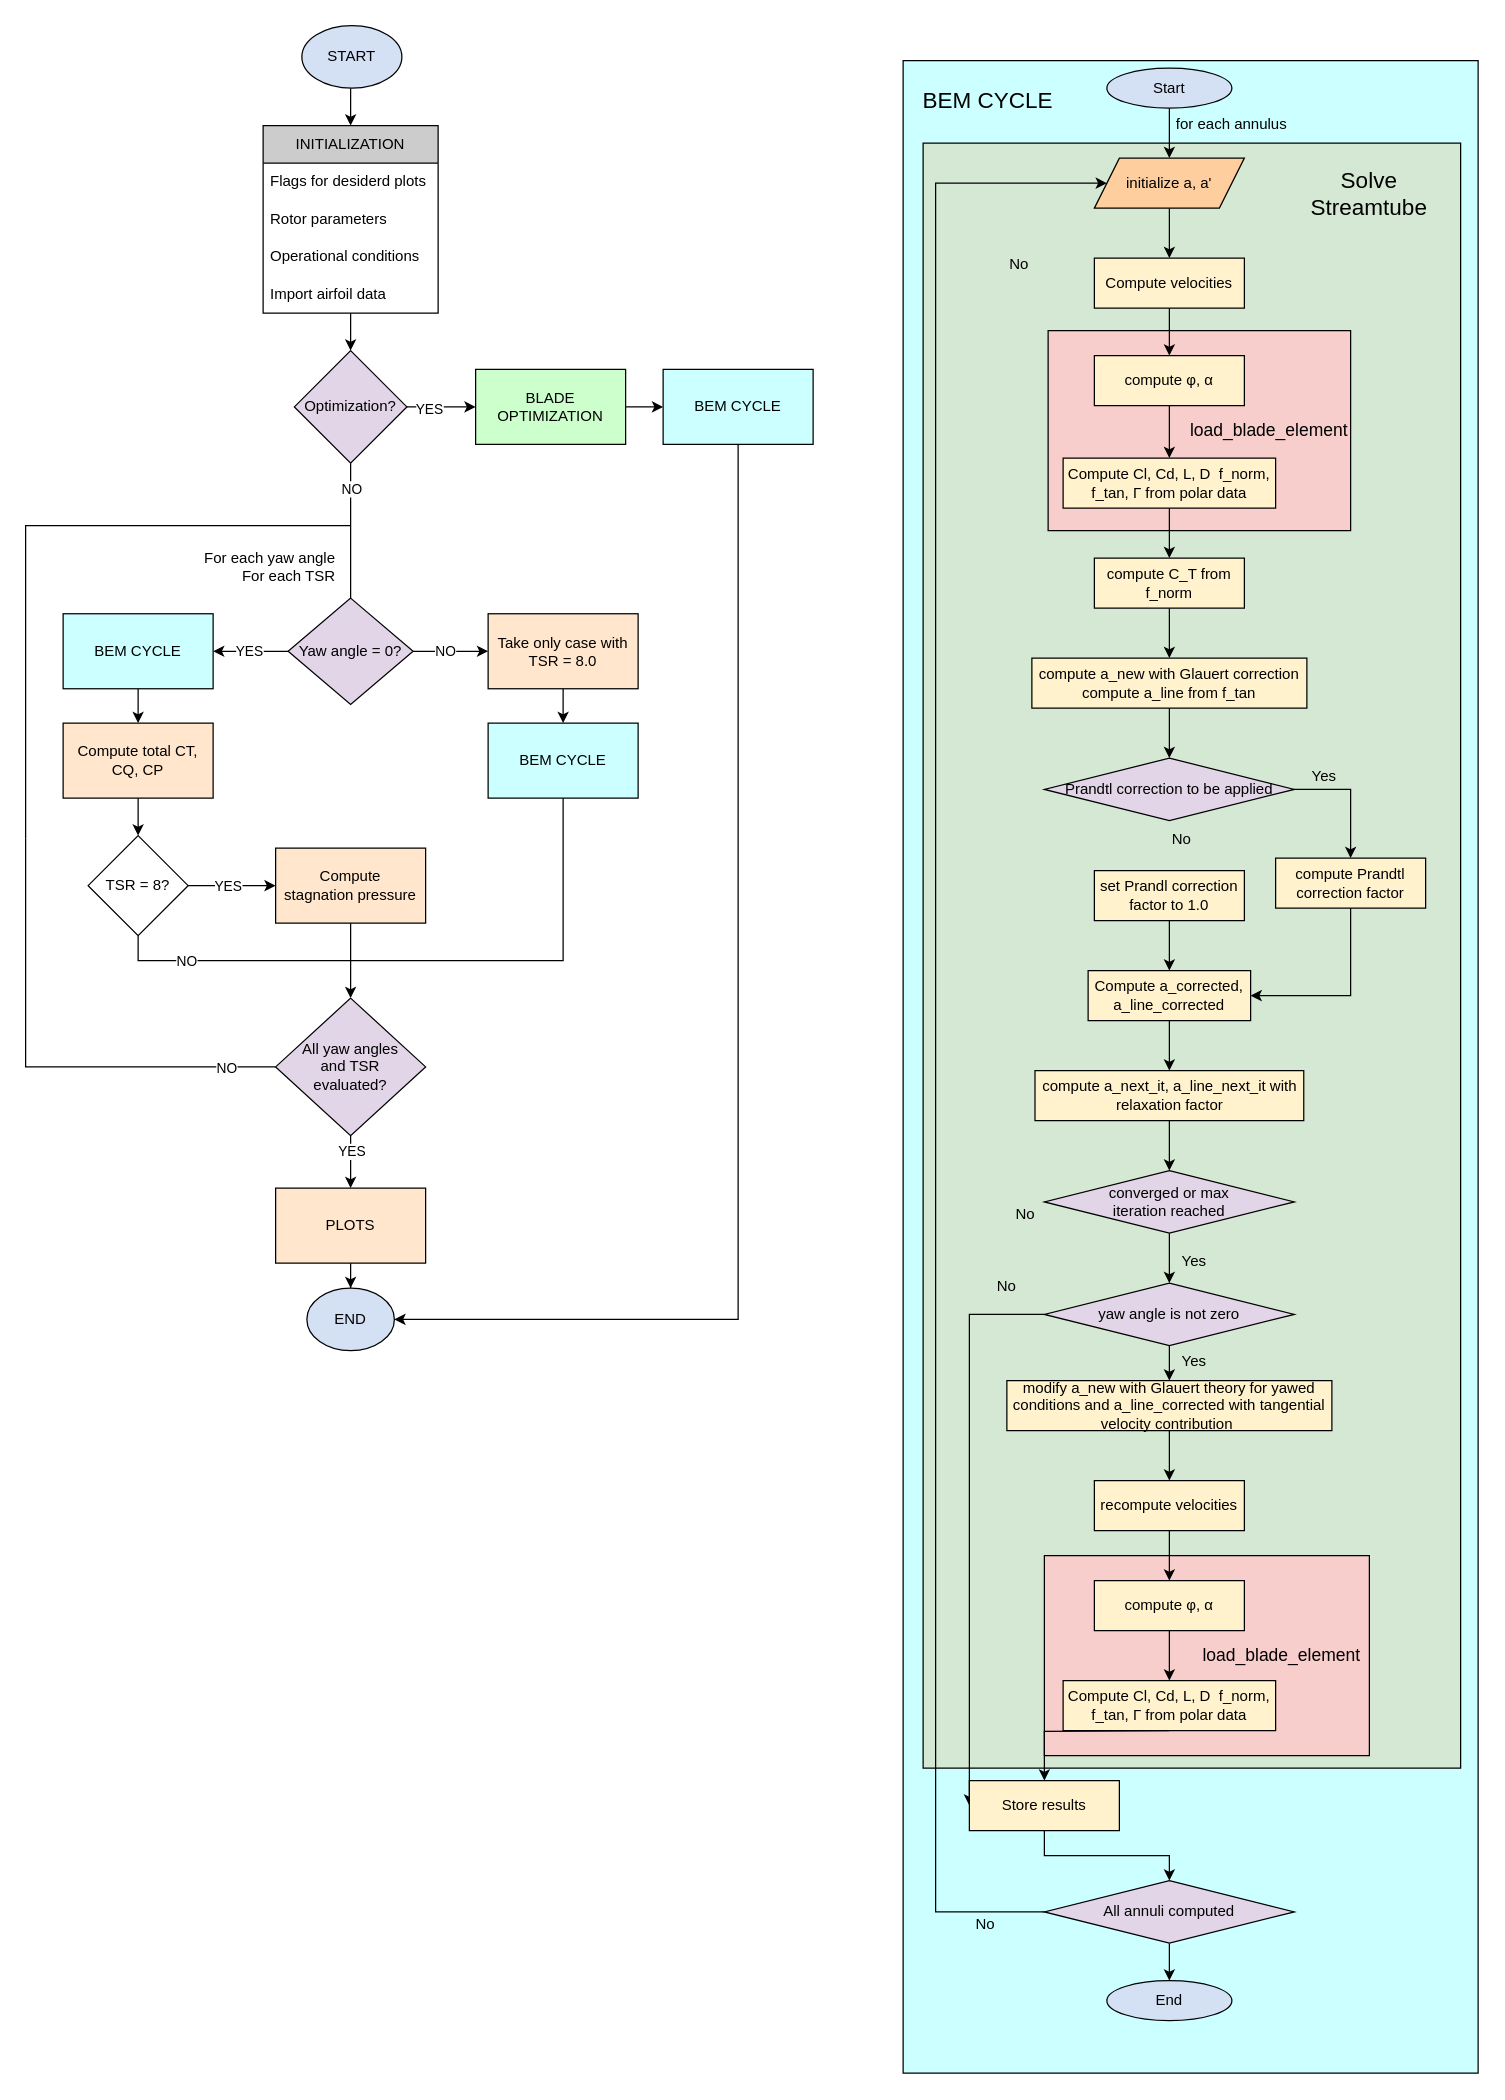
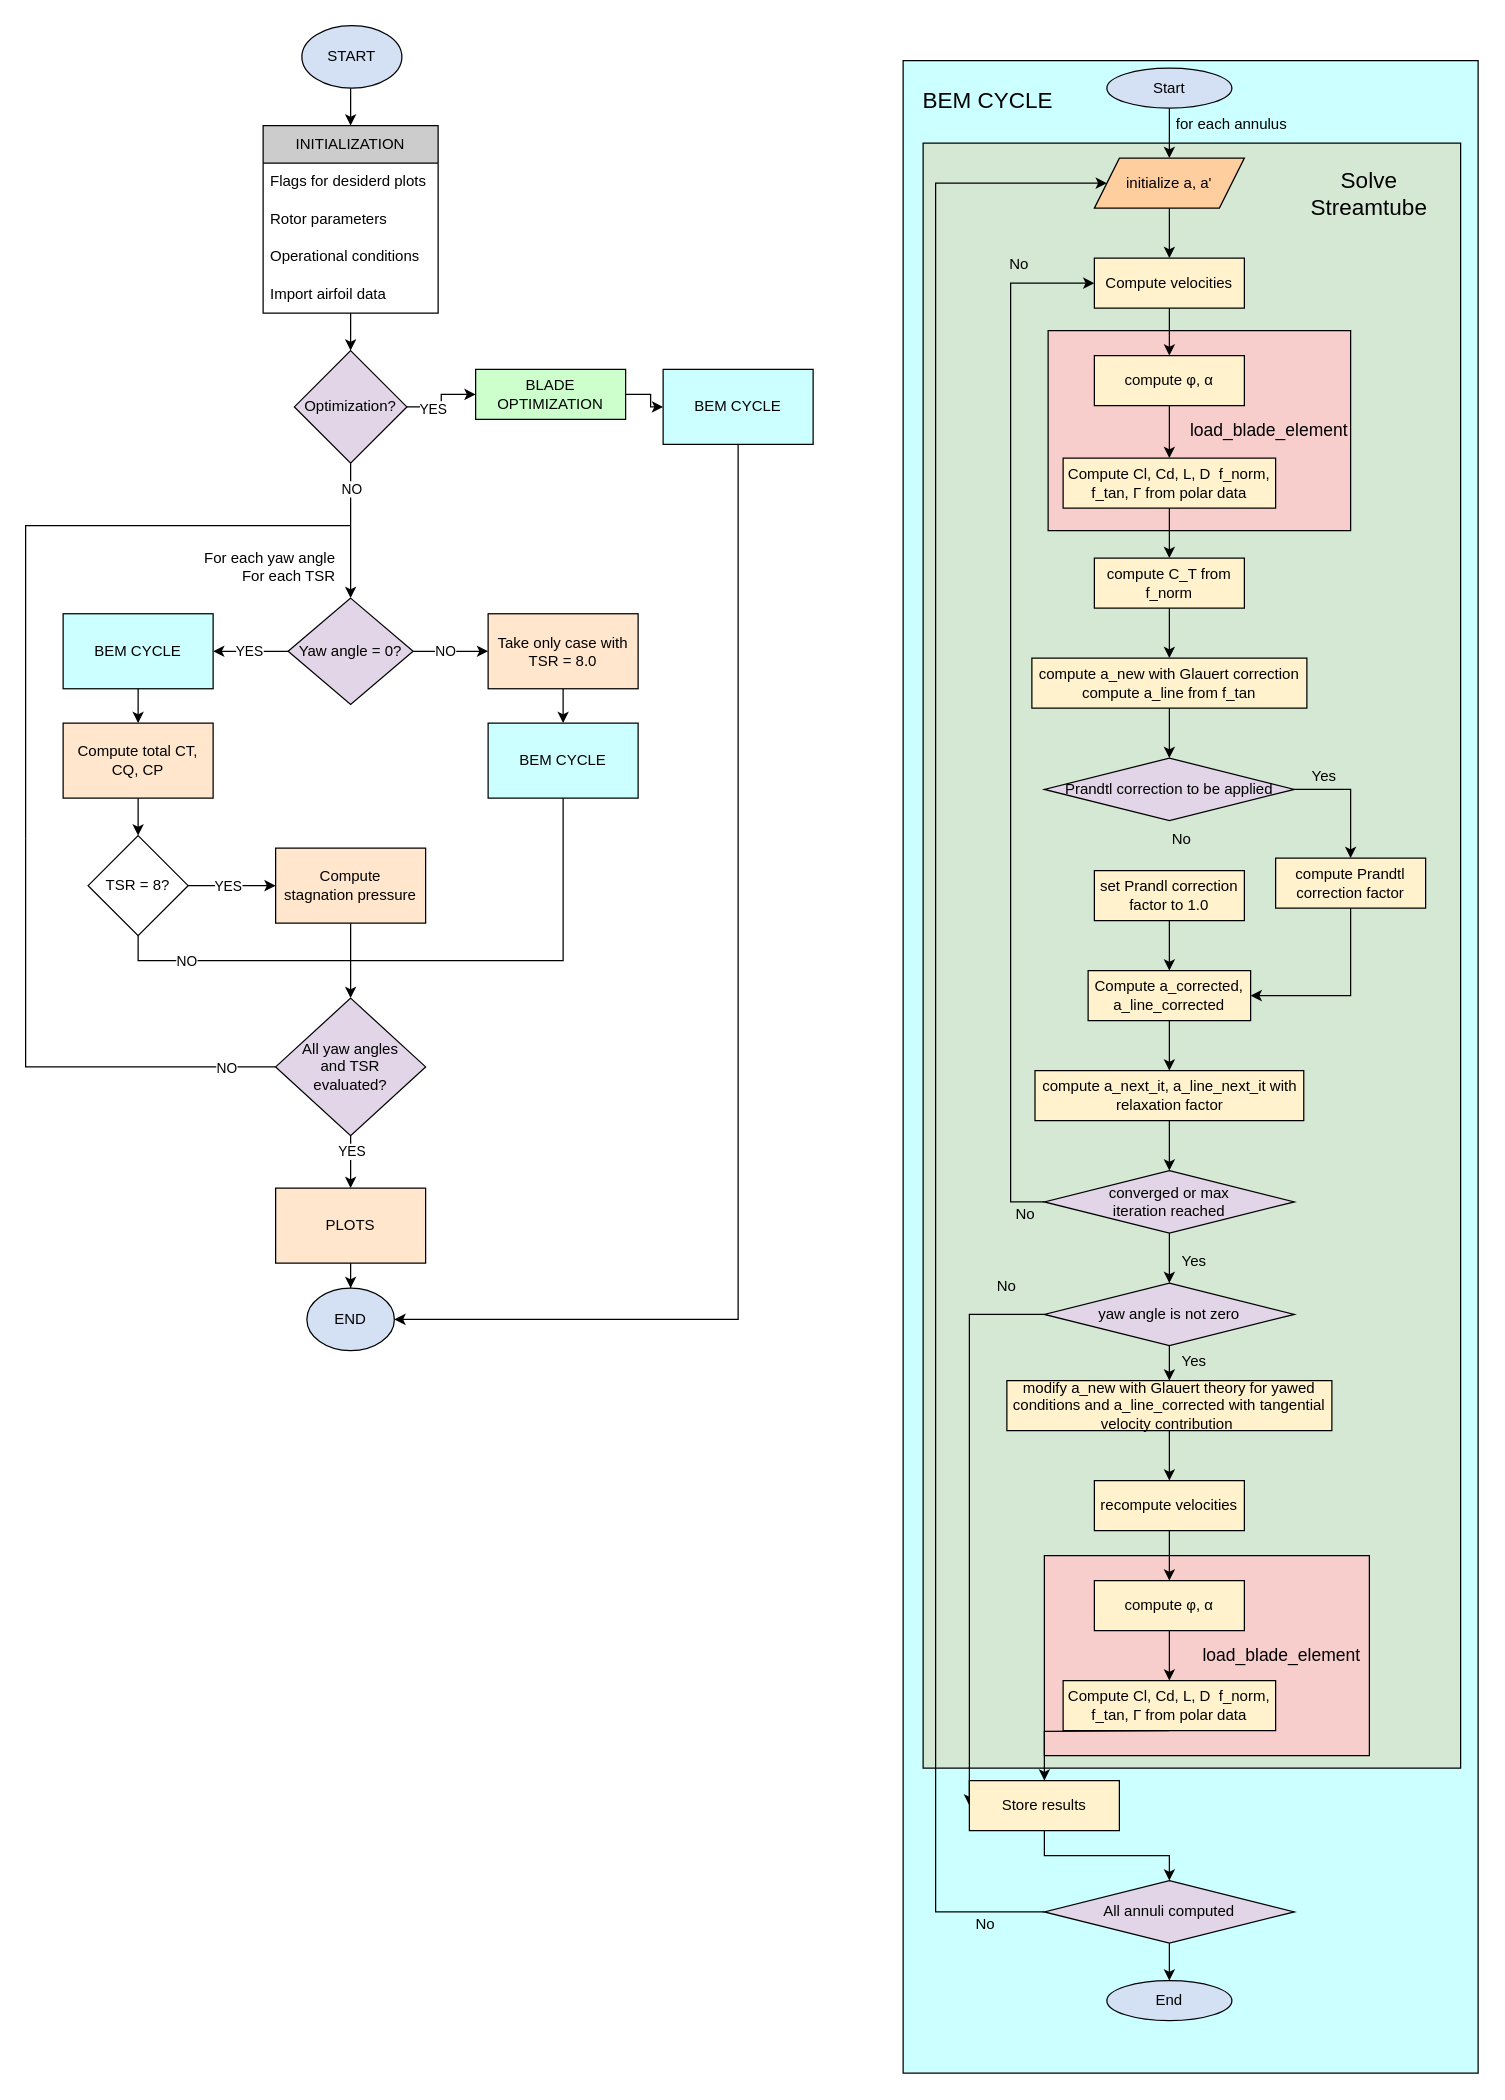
(551, 407) -> (551, 394)
(351, 591) -> (351, 588)
none -> (1011, 721)
